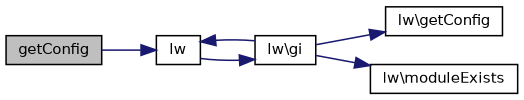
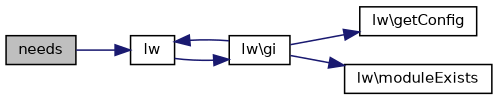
(54, 50) -> (41, 50)
